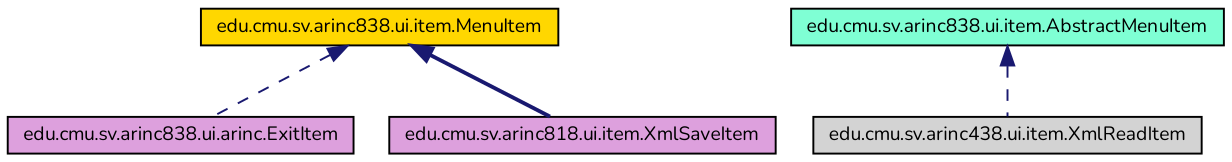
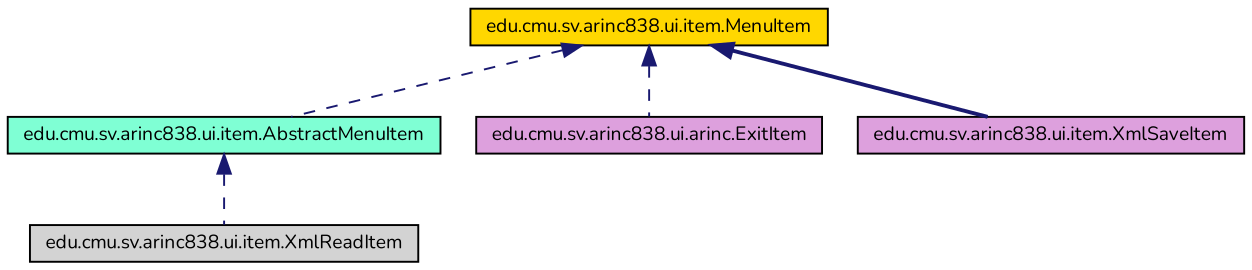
none -> (427, 84)
(582, 135) -> (1051, 135)
(1008, 135) -> (224, 243)
